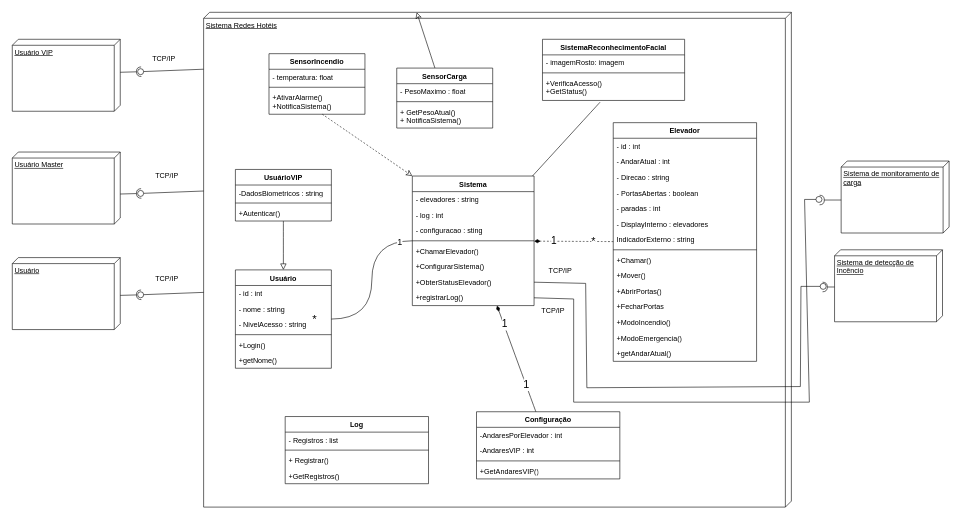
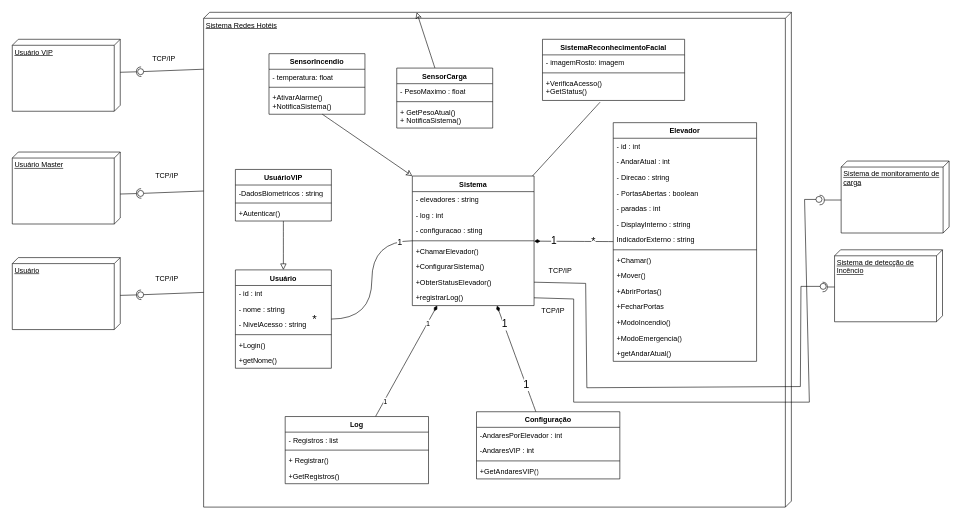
(366, 144) -> (366, 144)
(669, 225) -> (661, 225)
(575, 241) -> (575, 241)
none -> (407, 360)
